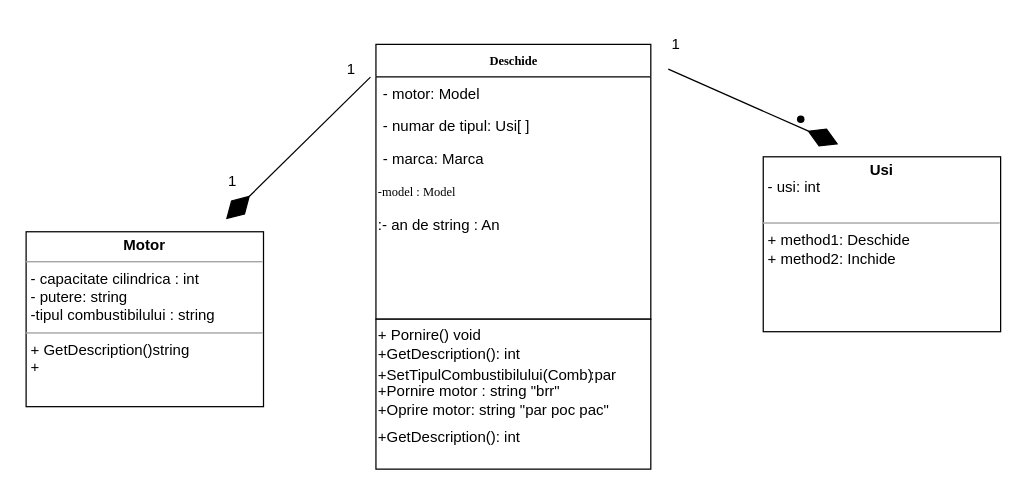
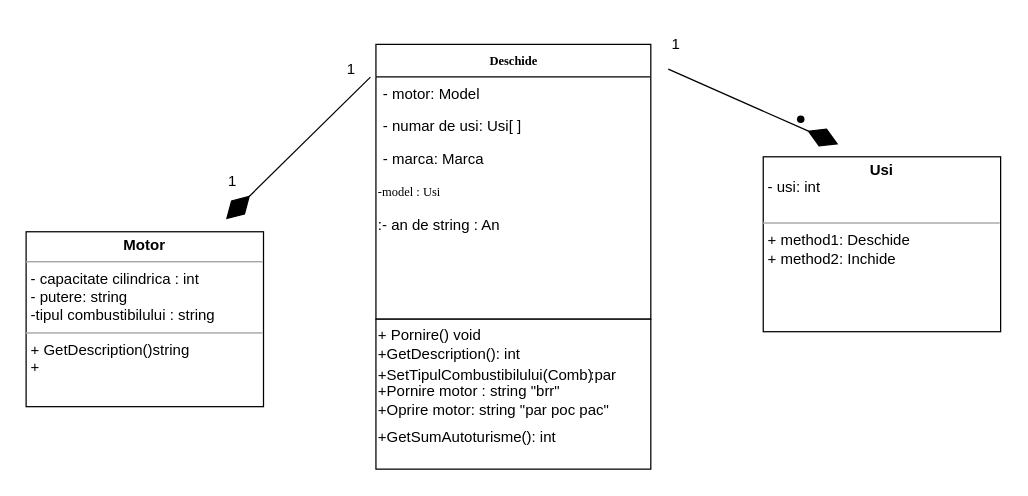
(466, 127) -> (460, 127)
(419, 193) -> (412, 193)
(461, 438) -> (475, 438)
